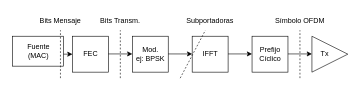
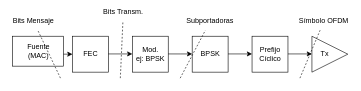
(60, 21) -> (33, 21)
(120, 21) -> (123, 12)
(300, 21) -> (324, 21)
(211, 54) -> (211, 54)
